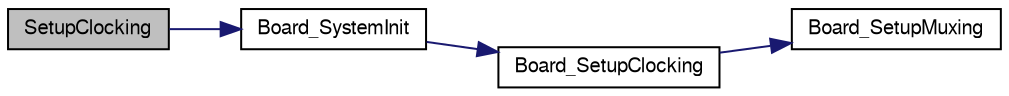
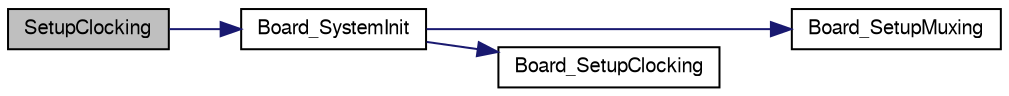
(745, 49) -> (599, 29)
